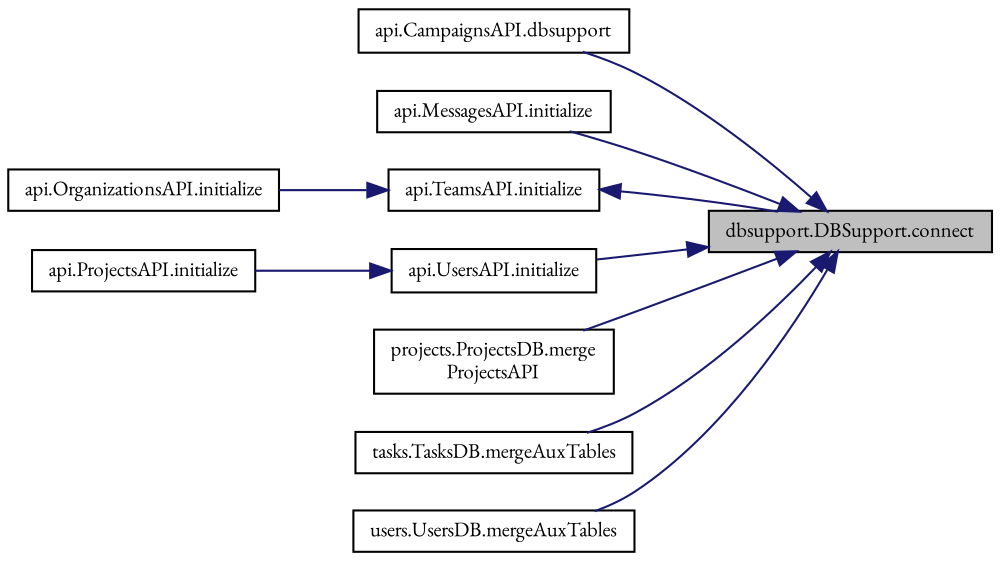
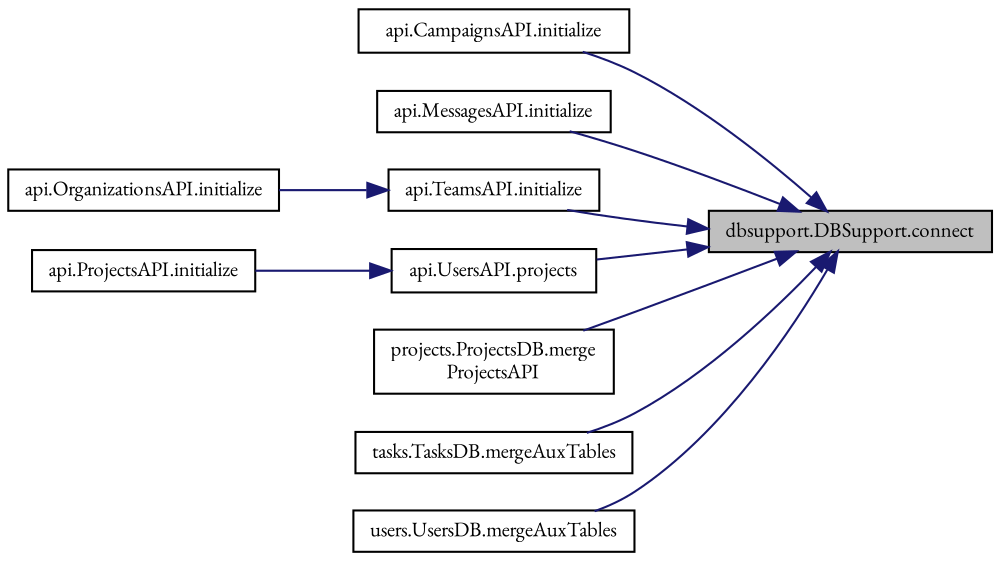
(494, 31) -> (494, 31)
(699, 200) -> (627, 219)
(494, 271) -> (494, 271)
